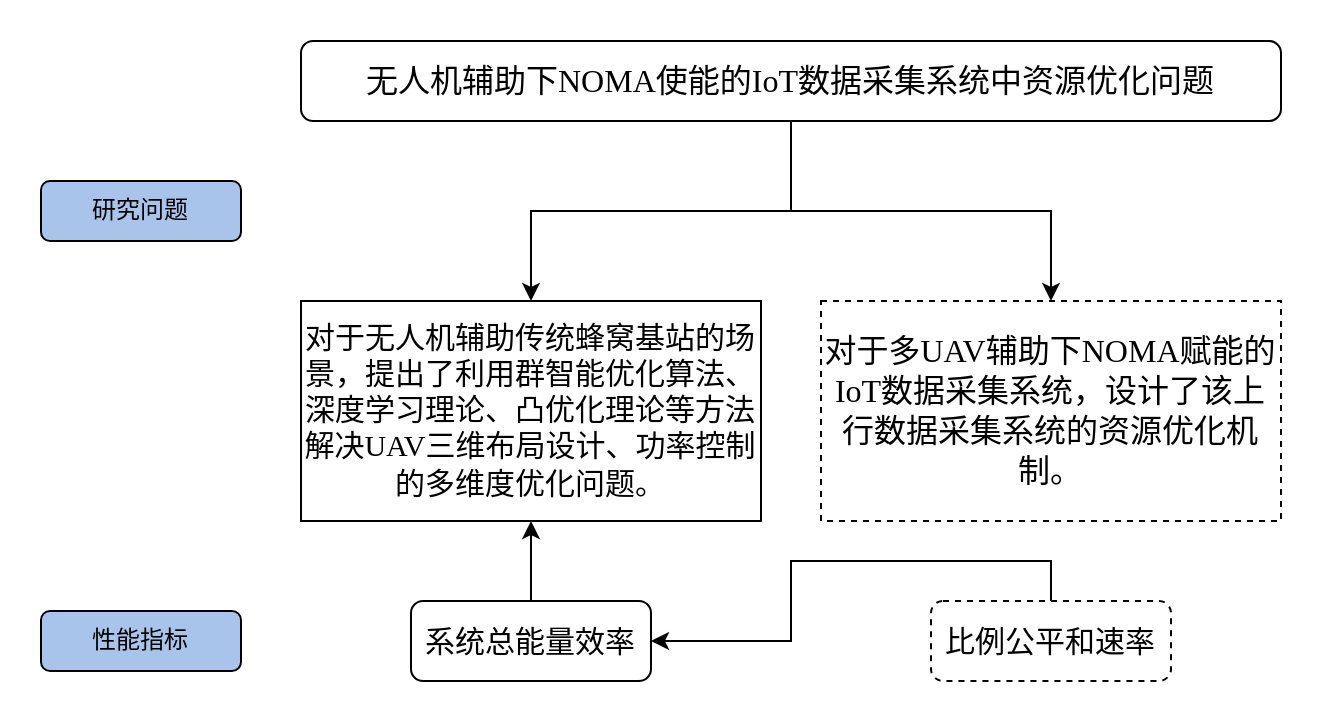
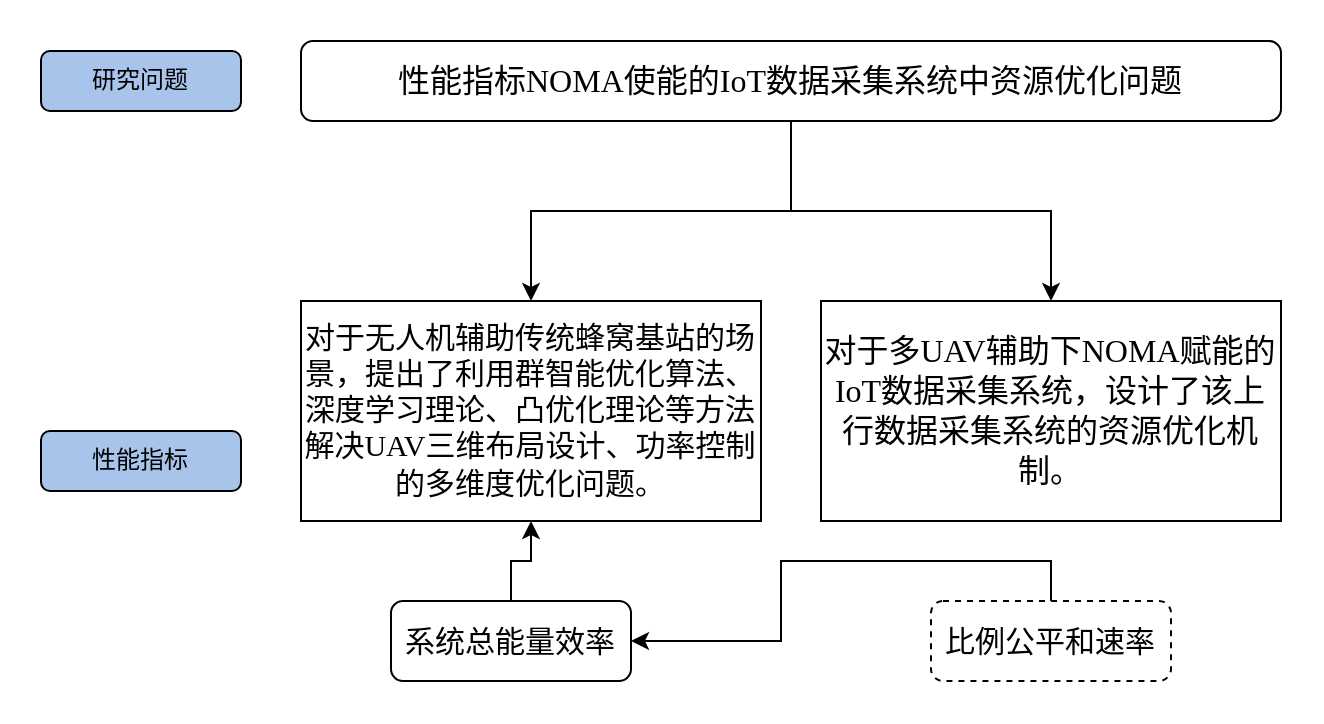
(791, 81) -> (791, 81)
(141, 211) -> (141, 81)
(1051, 411) -> (1051, 411)
(141, 641) -> (141, 461)
(531, 641) -> (511, 641)
